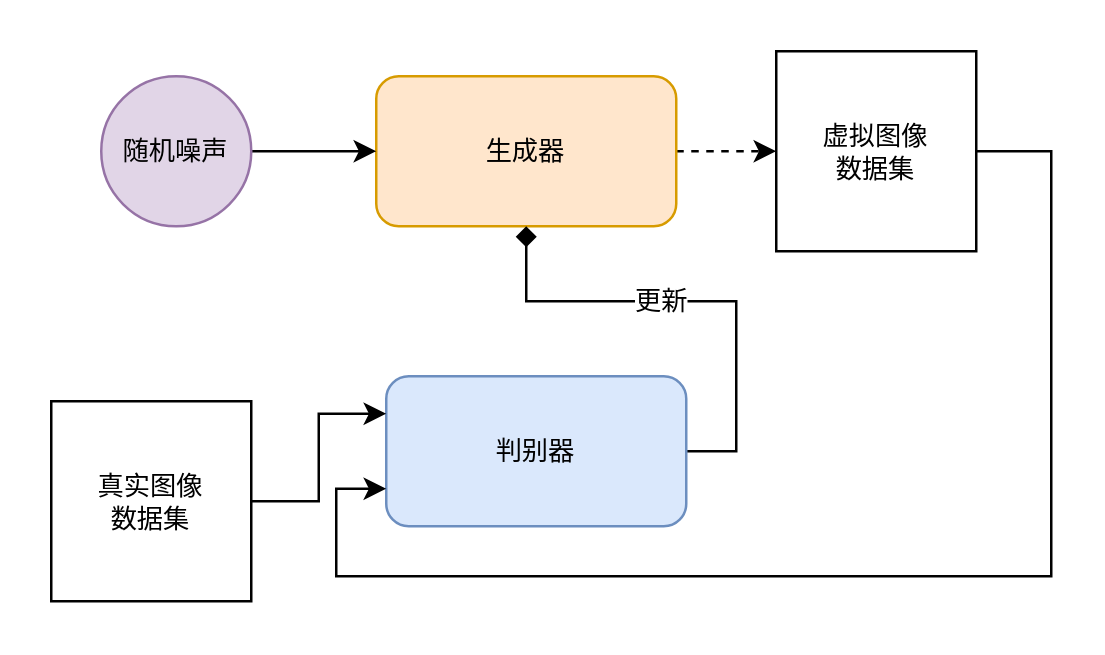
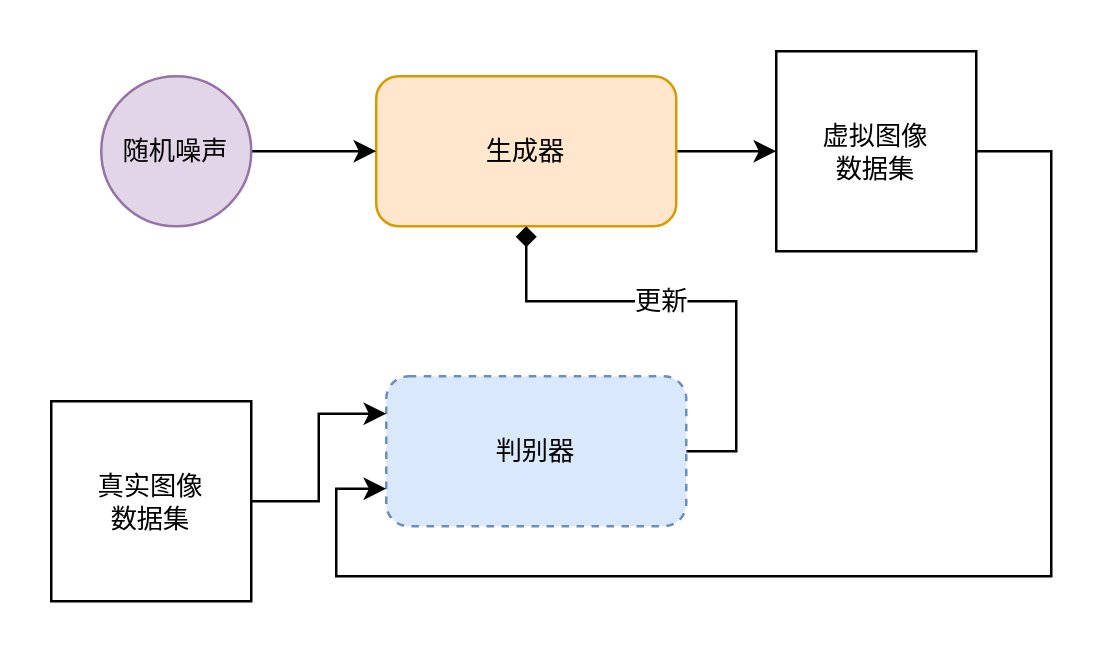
(717, 151) -> (717, 151)
(536, 451) -> (536, 451)
